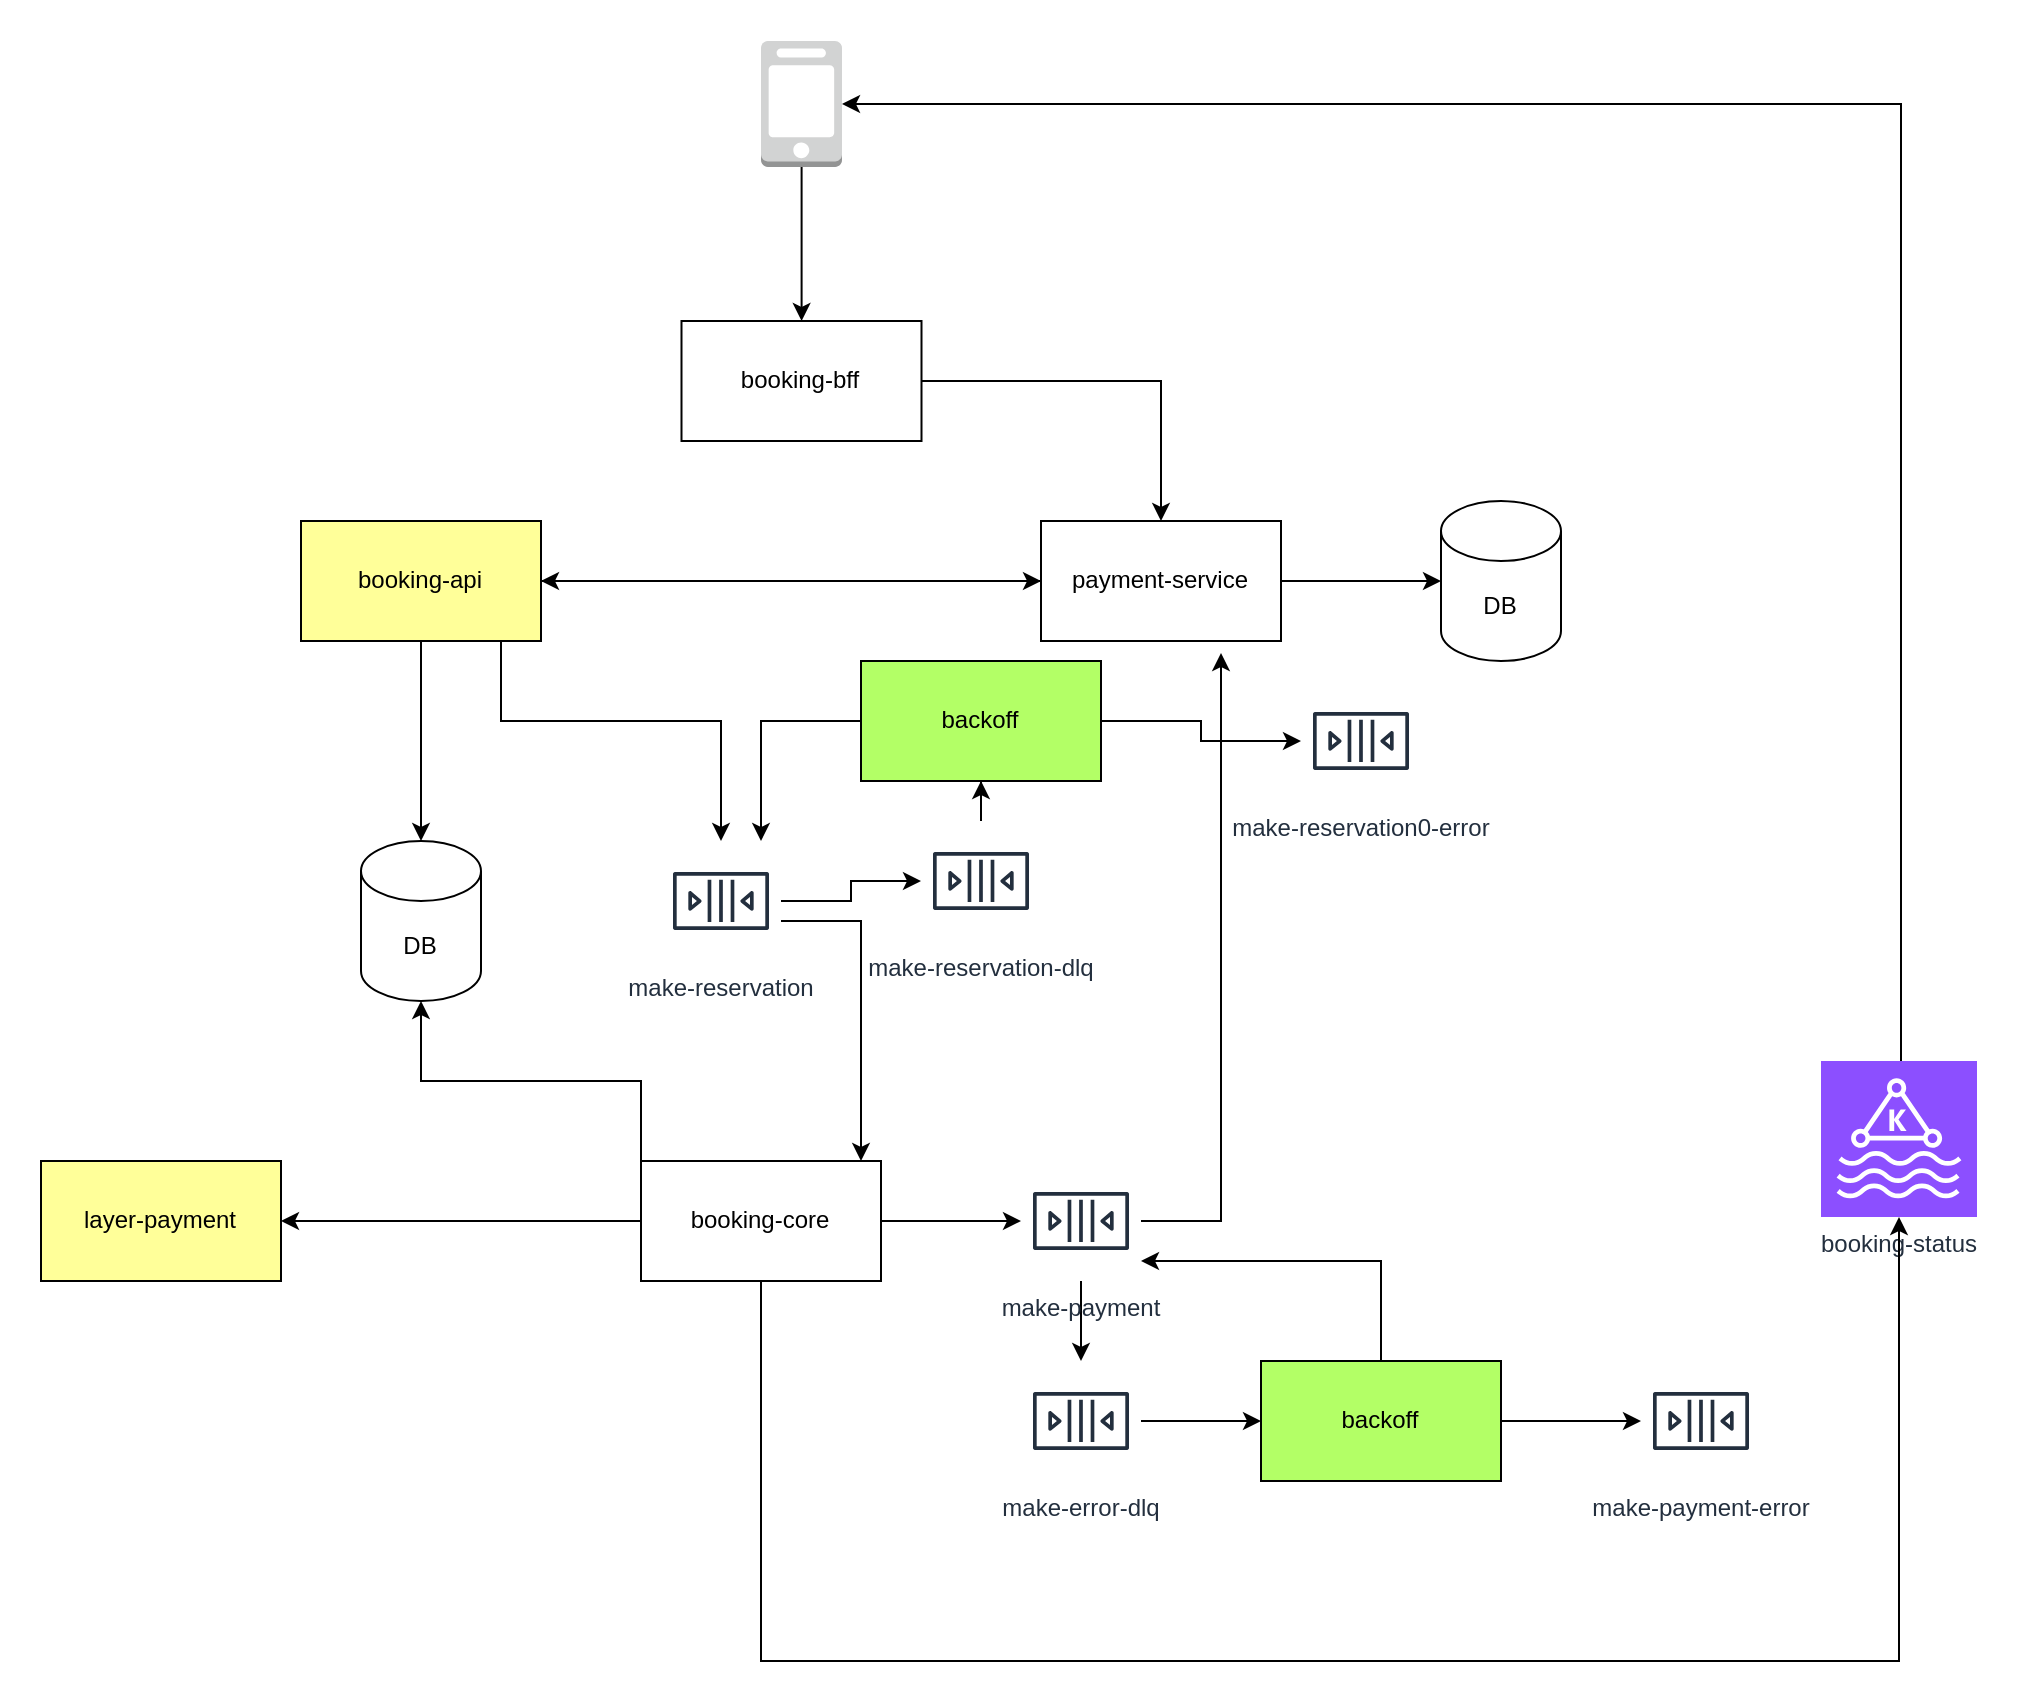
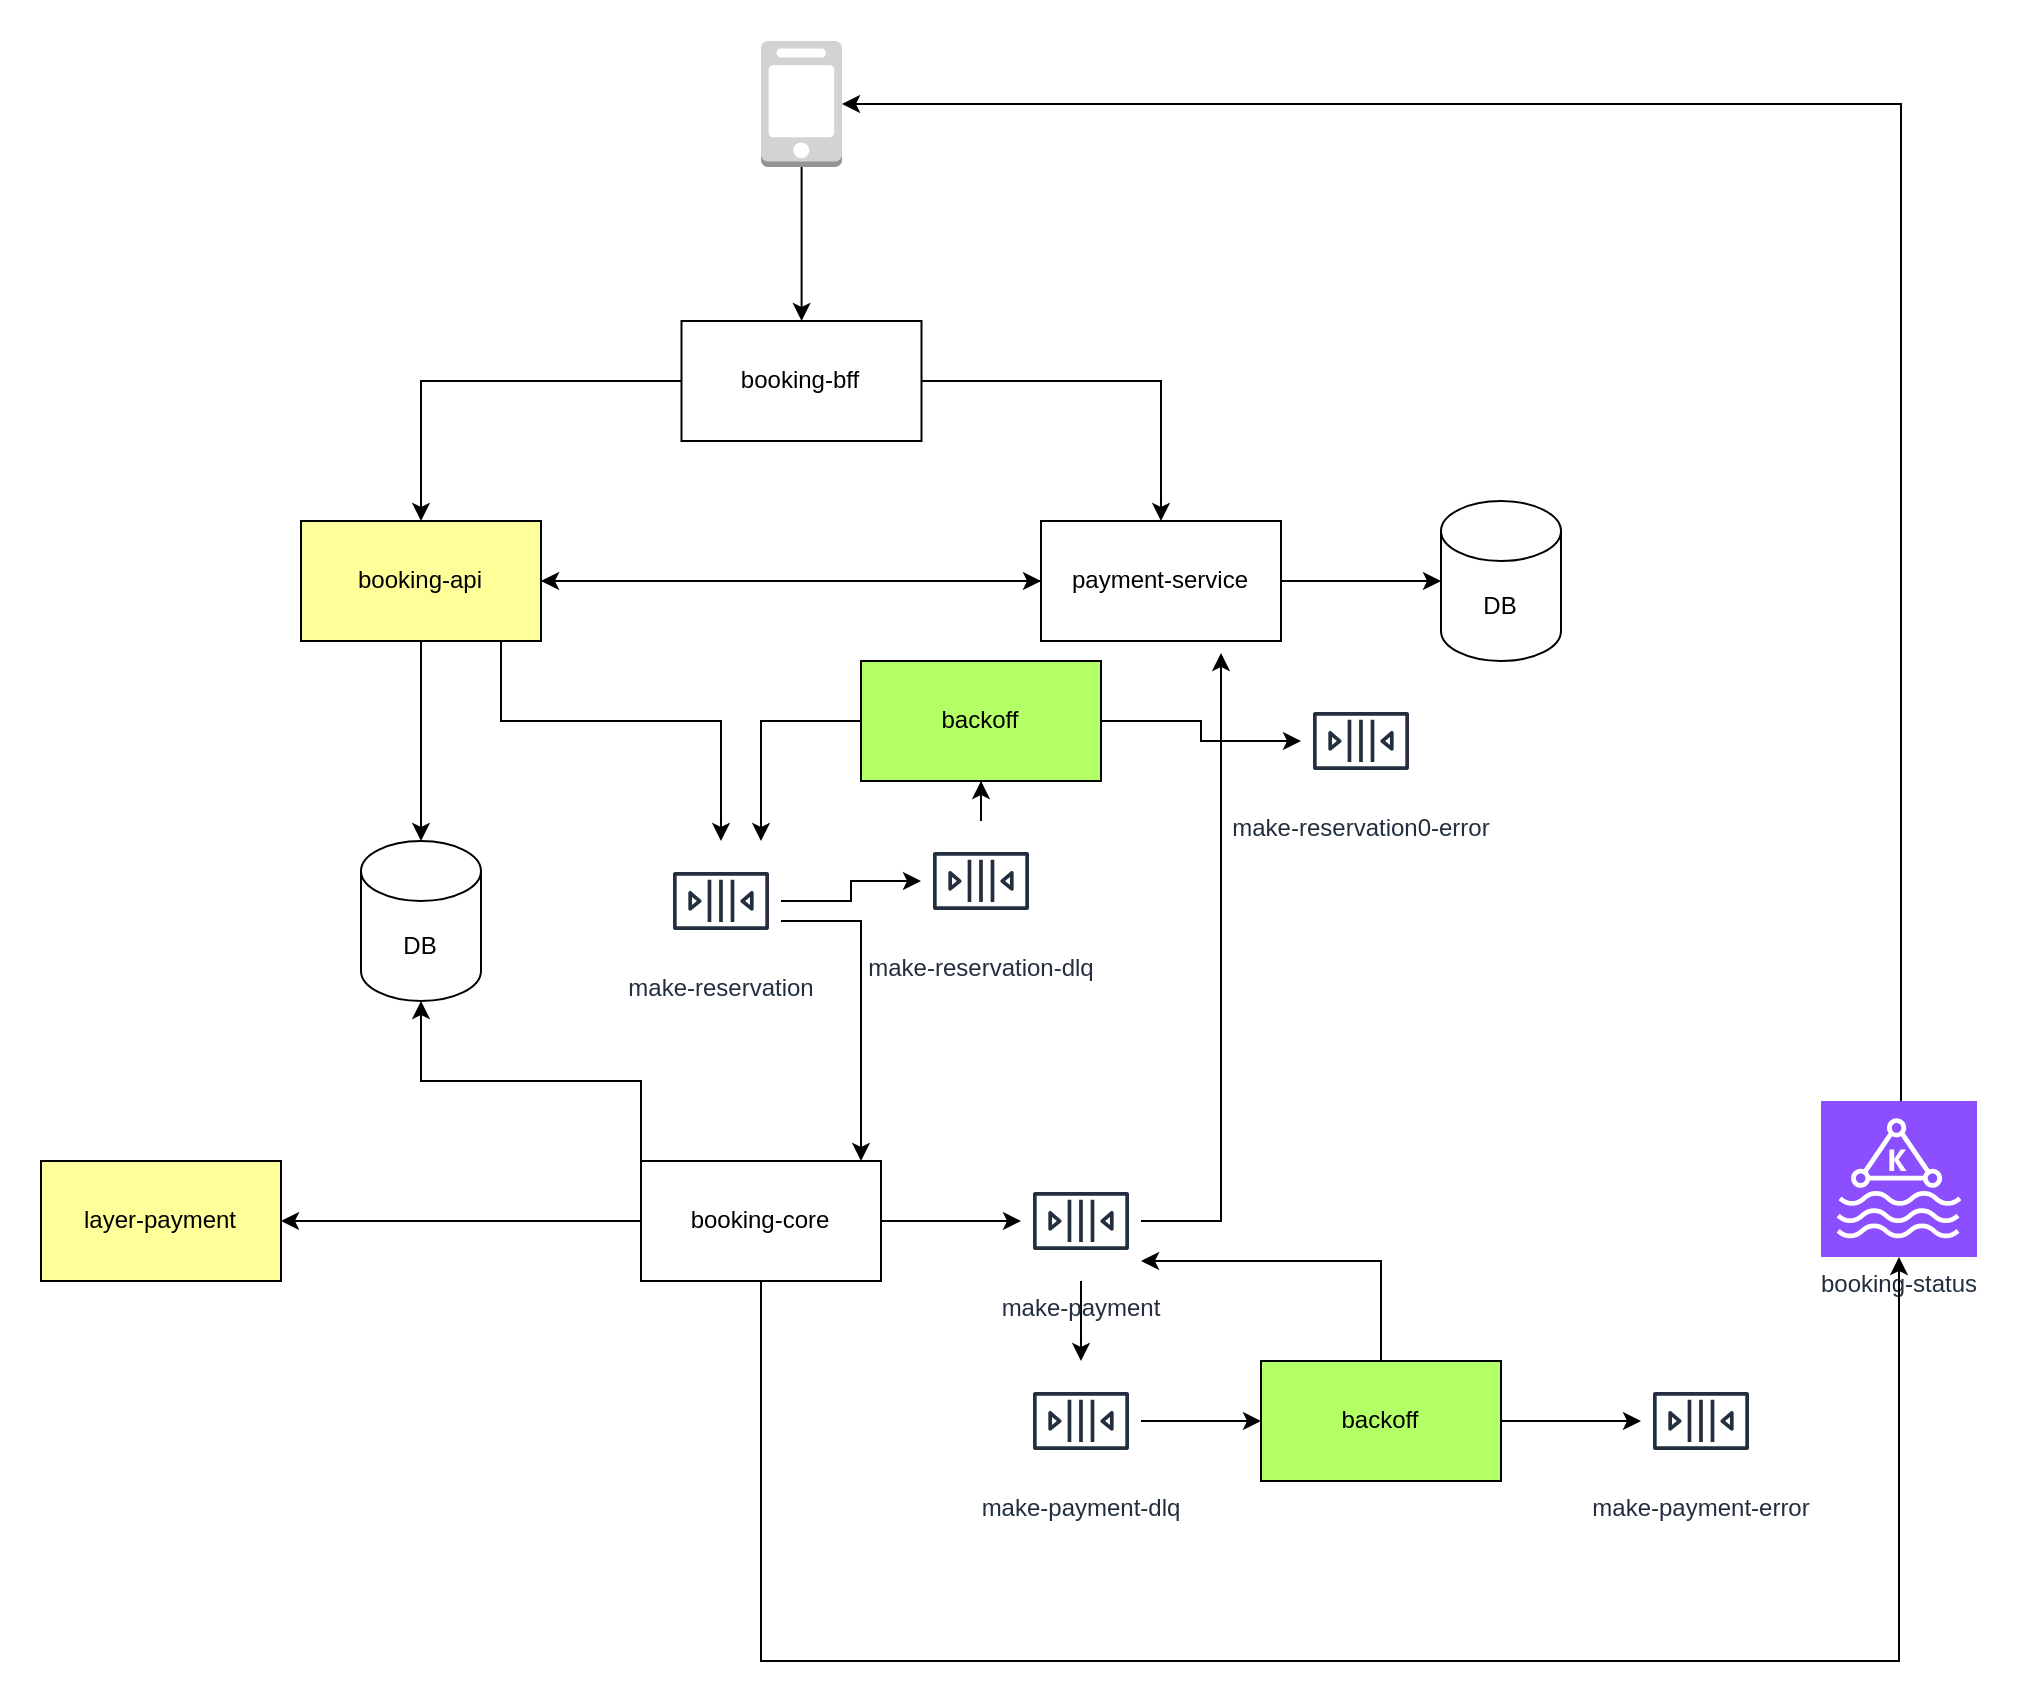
none -> (487, 381)
(1899, 1139) -> (1899, 1179)
(1082, 1509) -> (1082, 1509)
